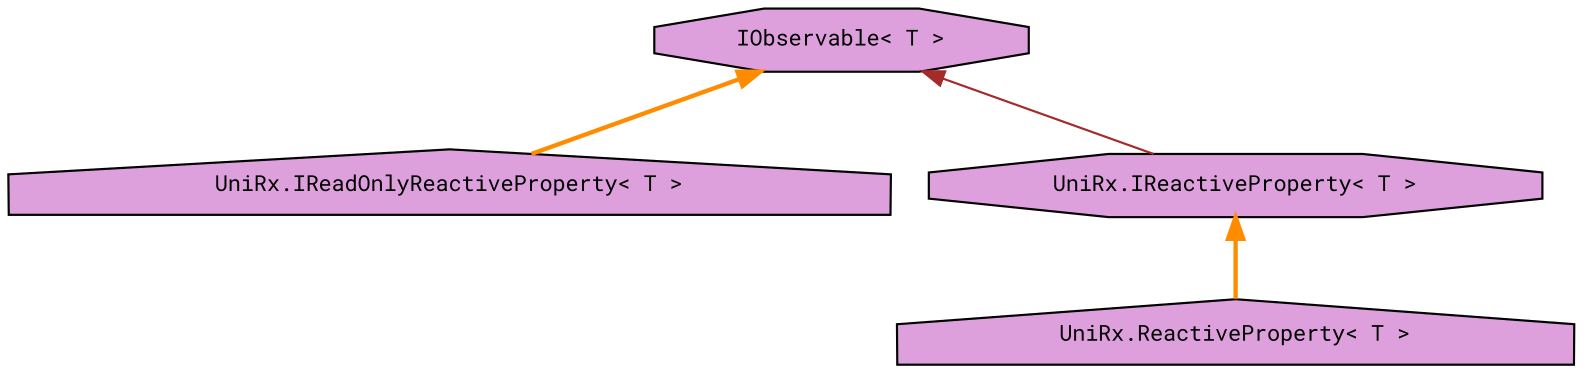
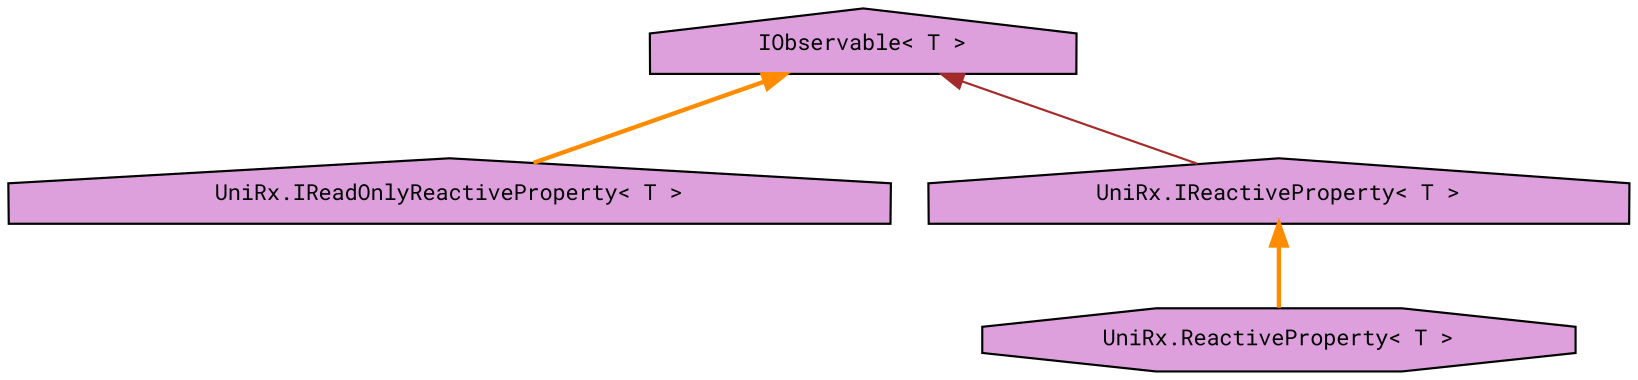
(842, 40) -> (863, 45)
(1236, 186) -> (1279, 194)
(1236, 335) -> (1279, 340)
